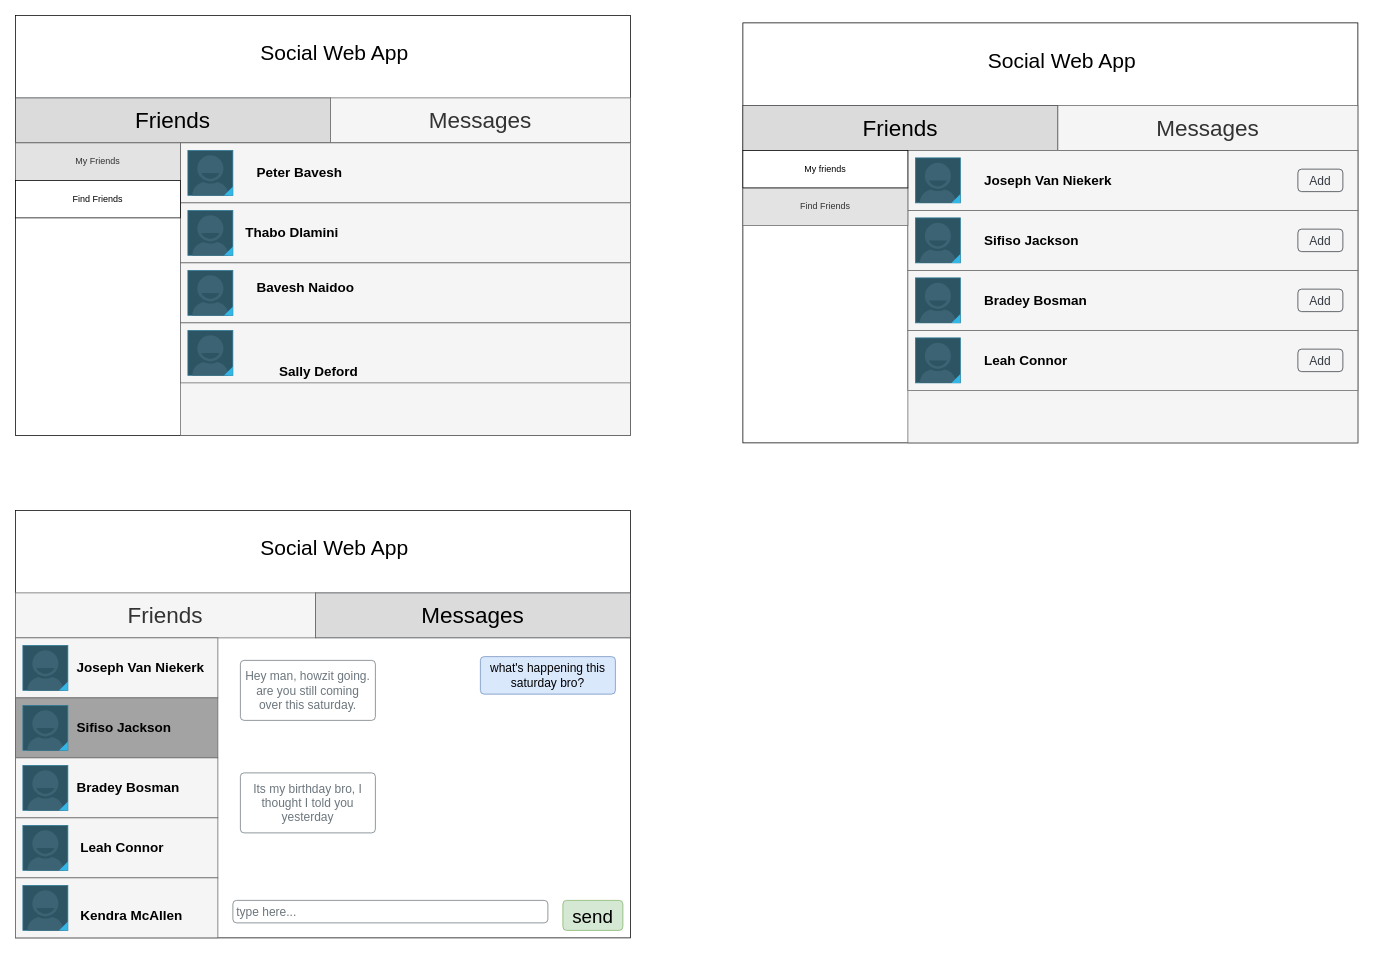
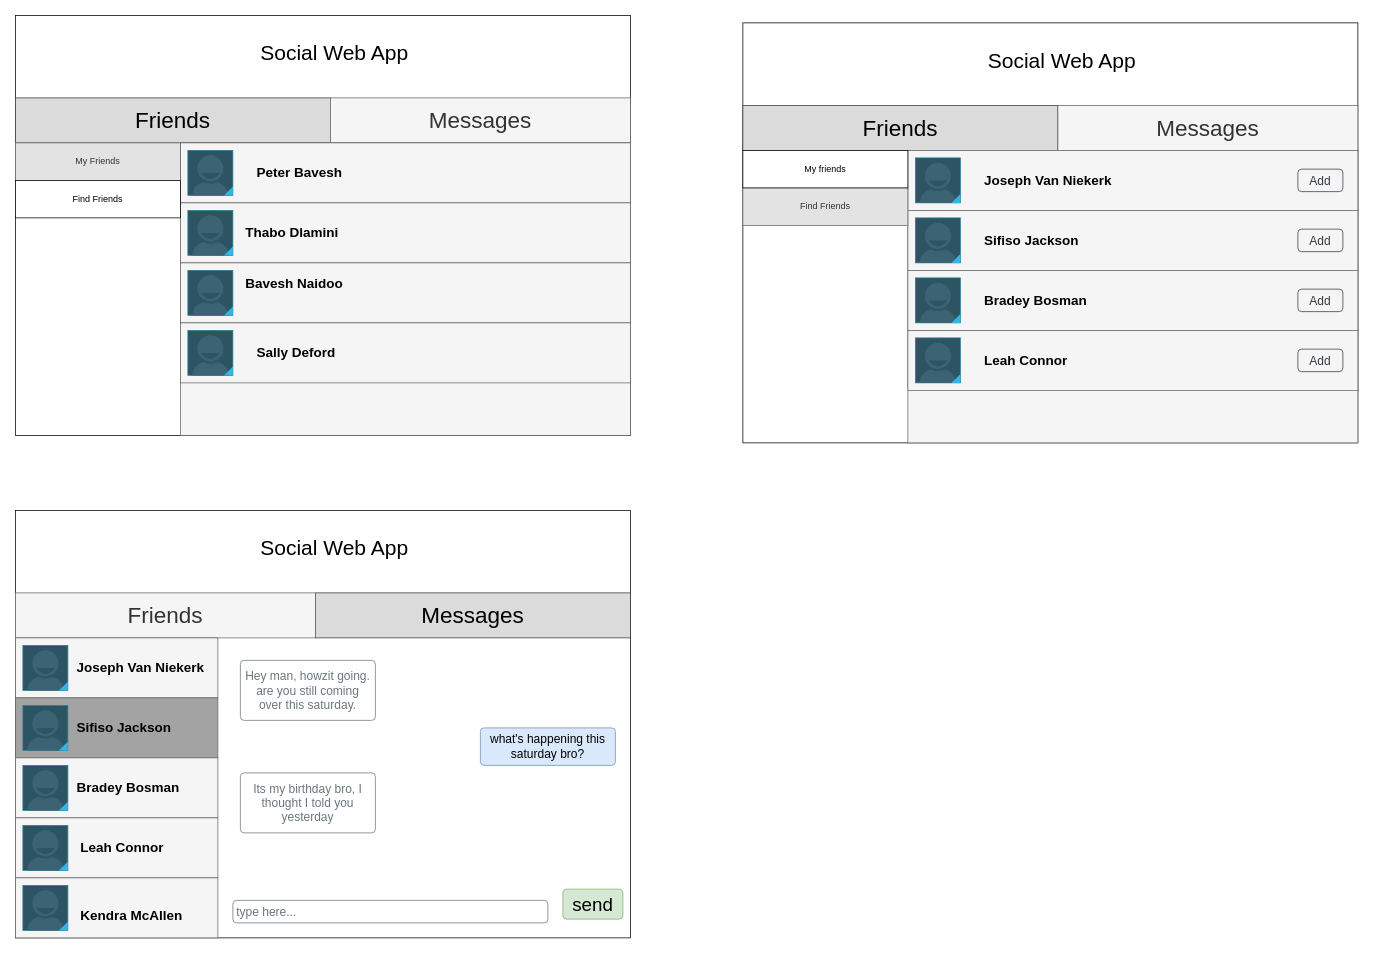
(312, 293) -> (300, 289)
(323, 372) -> (300, 353)
(548, 675) -> (548, 747)
(593, 915) -> (593, 904)
